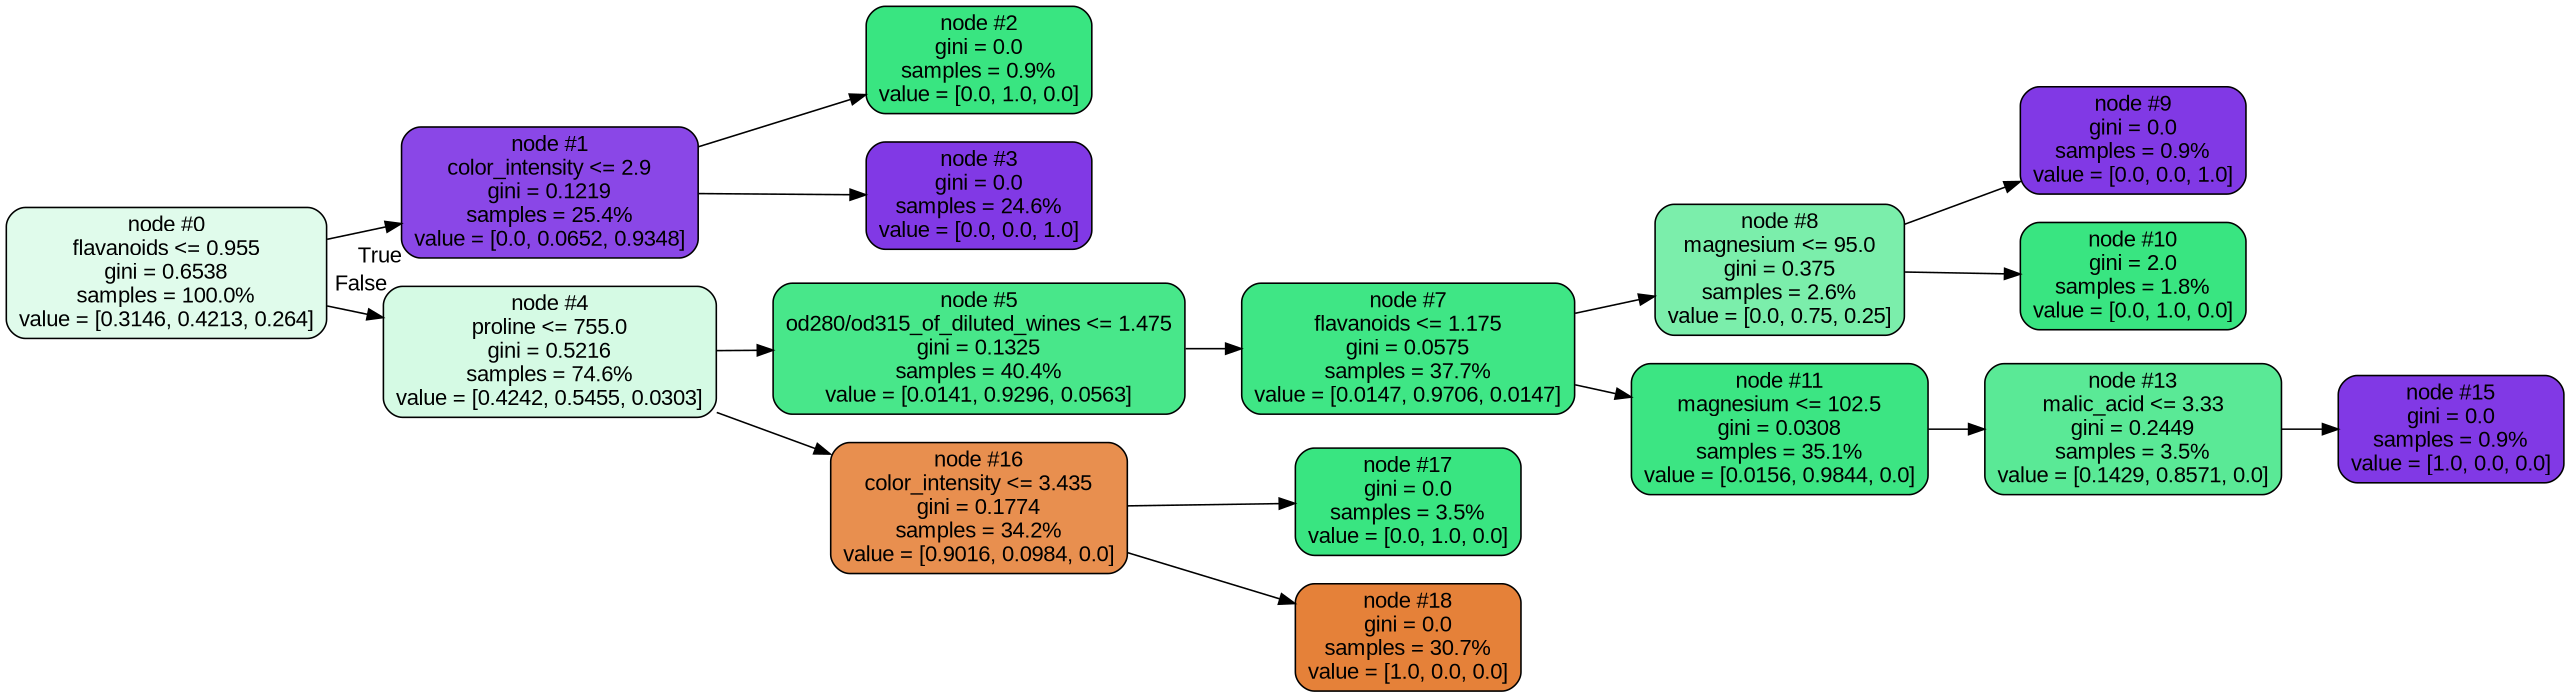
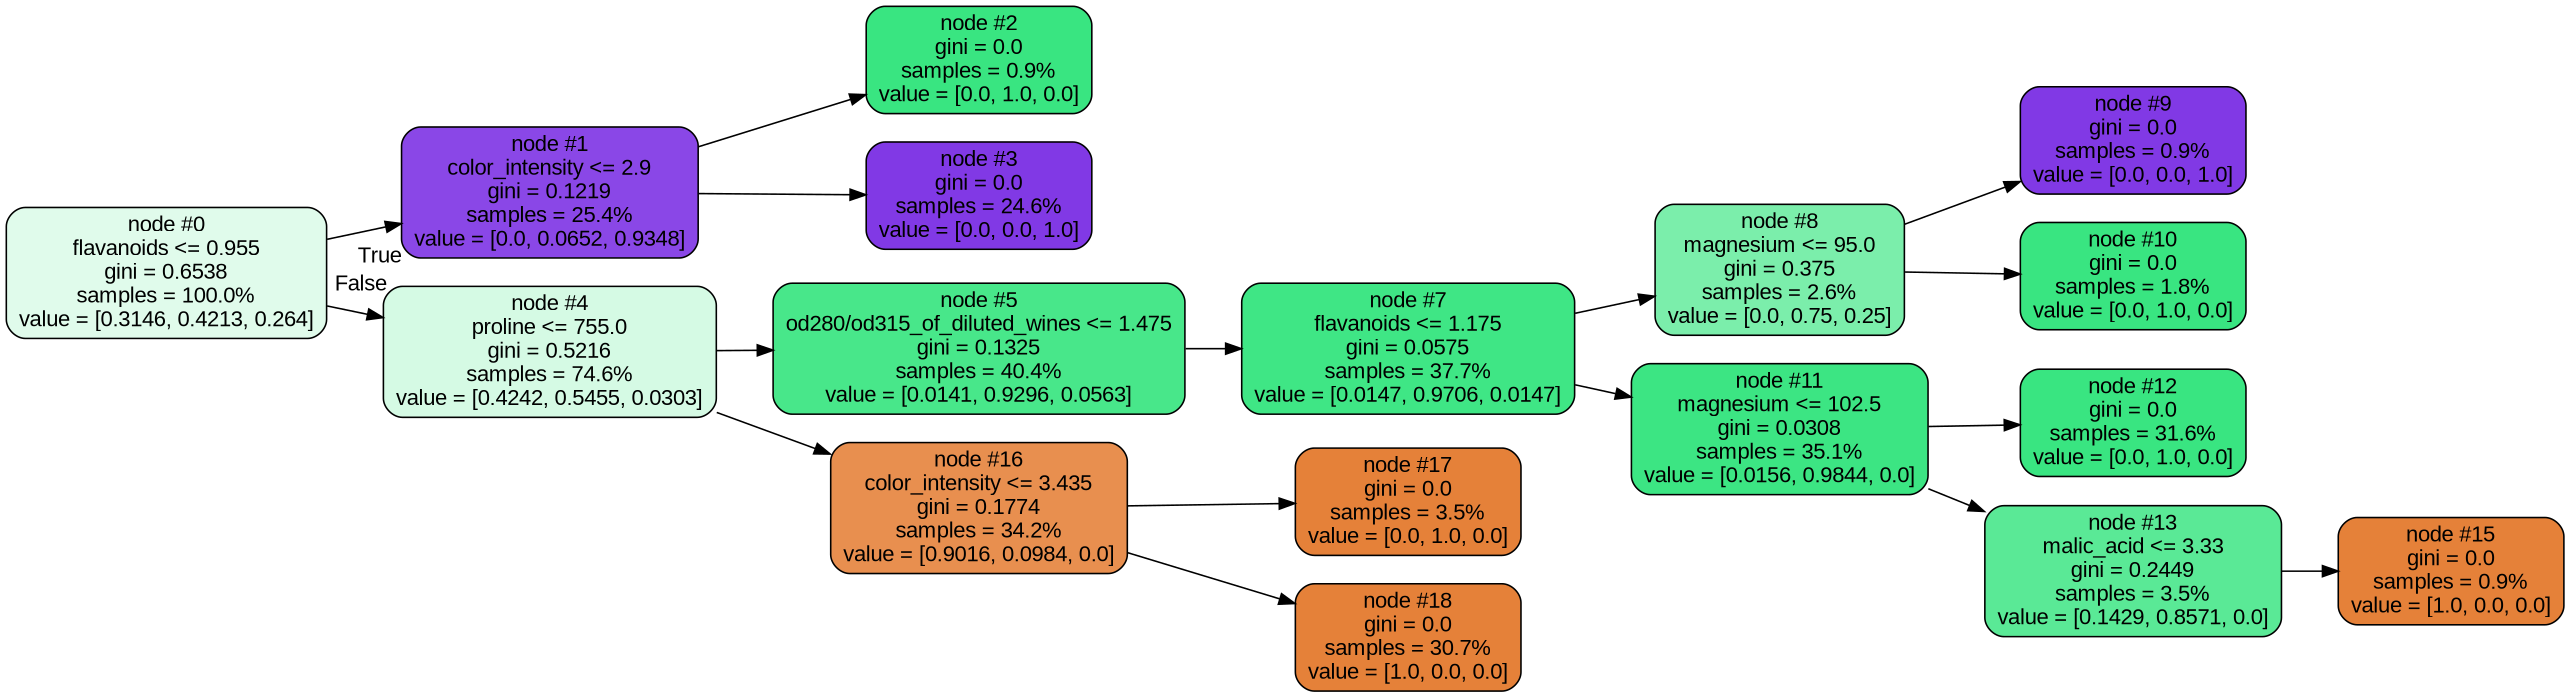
(2133, 276) -> (2133, 276)
none -> (2133, 423)
(2451, 429) -> (2451, 571)
(1408, 502) -> (1408, 502)
